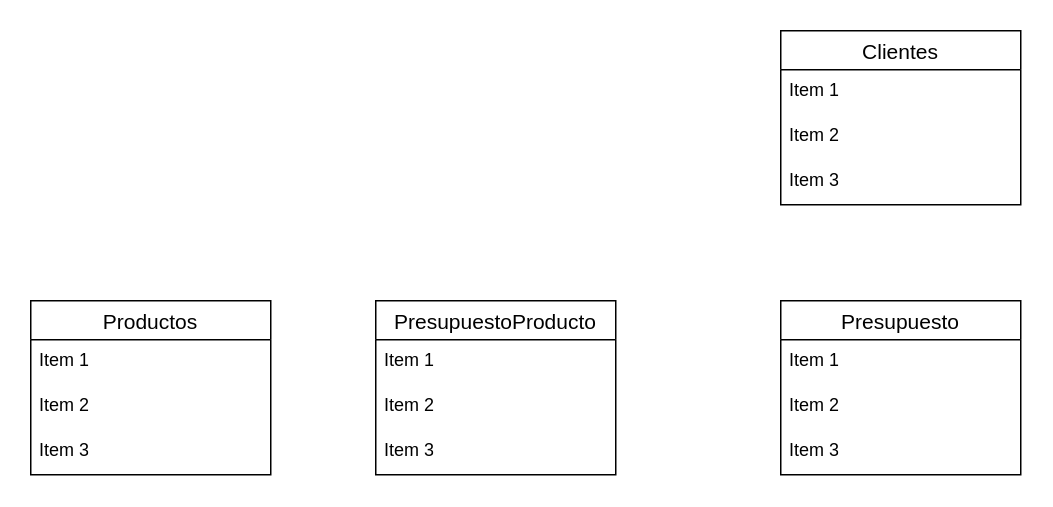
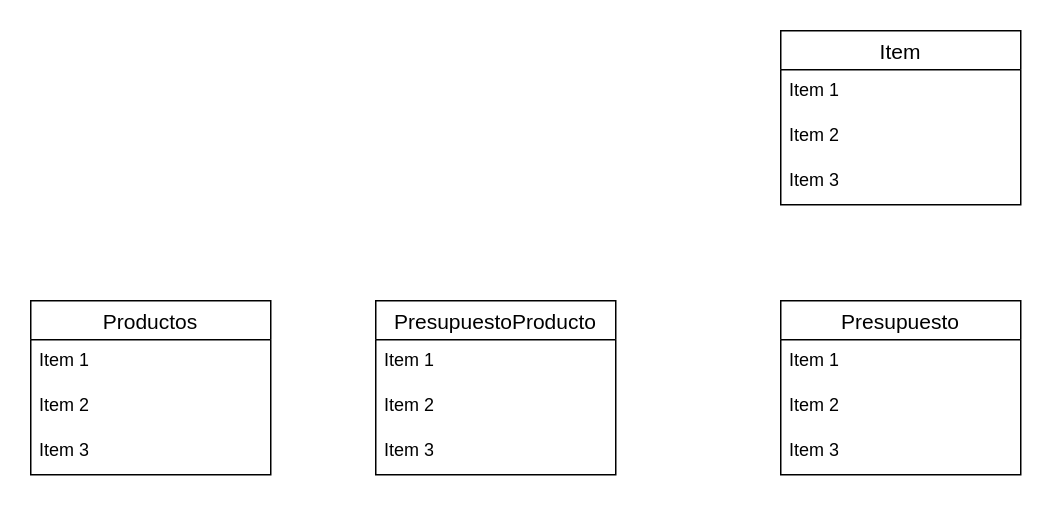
(900, 52) -> (900, 52)
